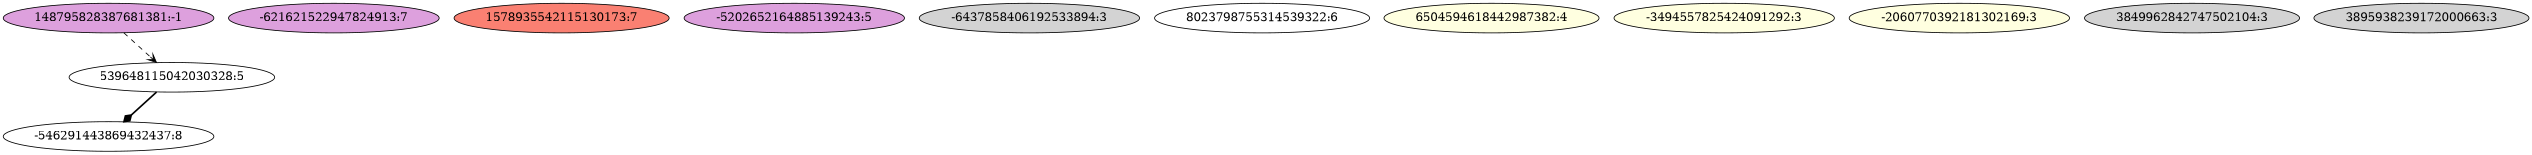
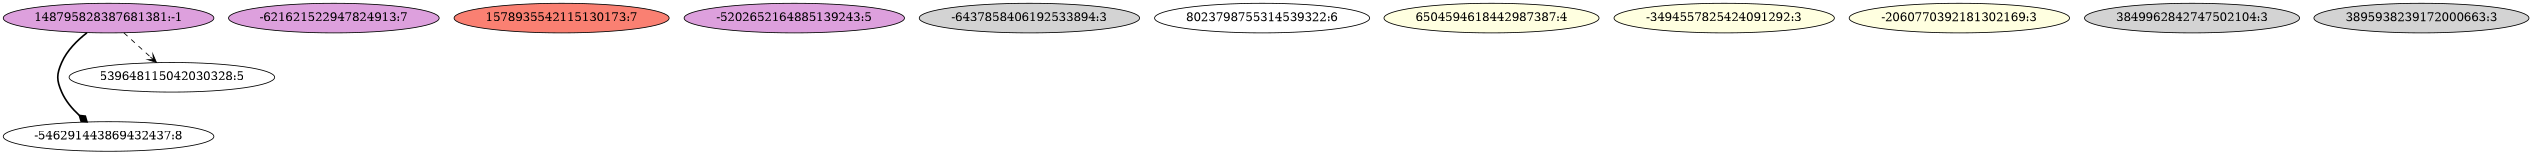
(1492, 18) -> (1492, 18)
(144, 104) -> (58, 72)
